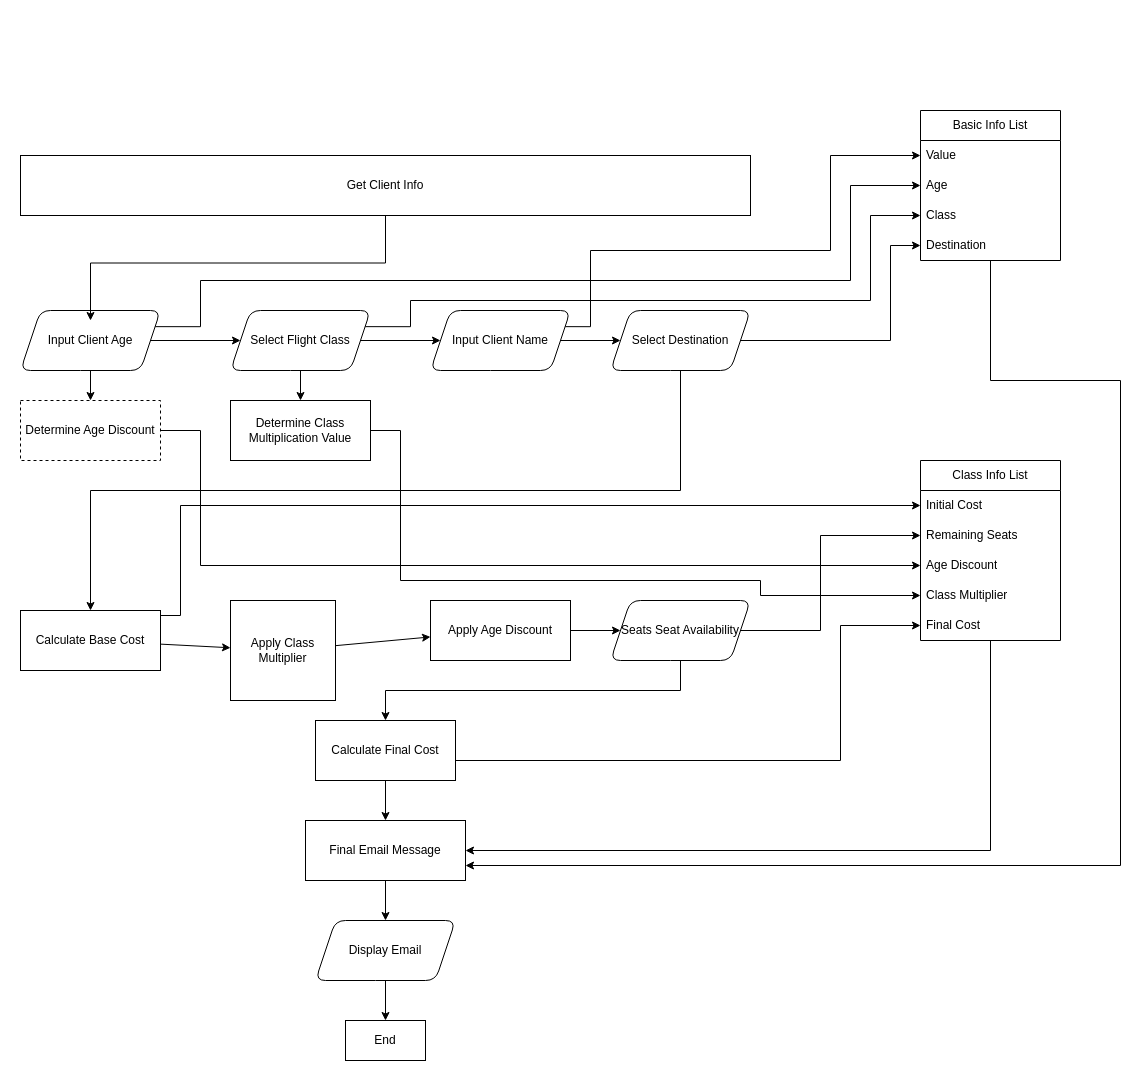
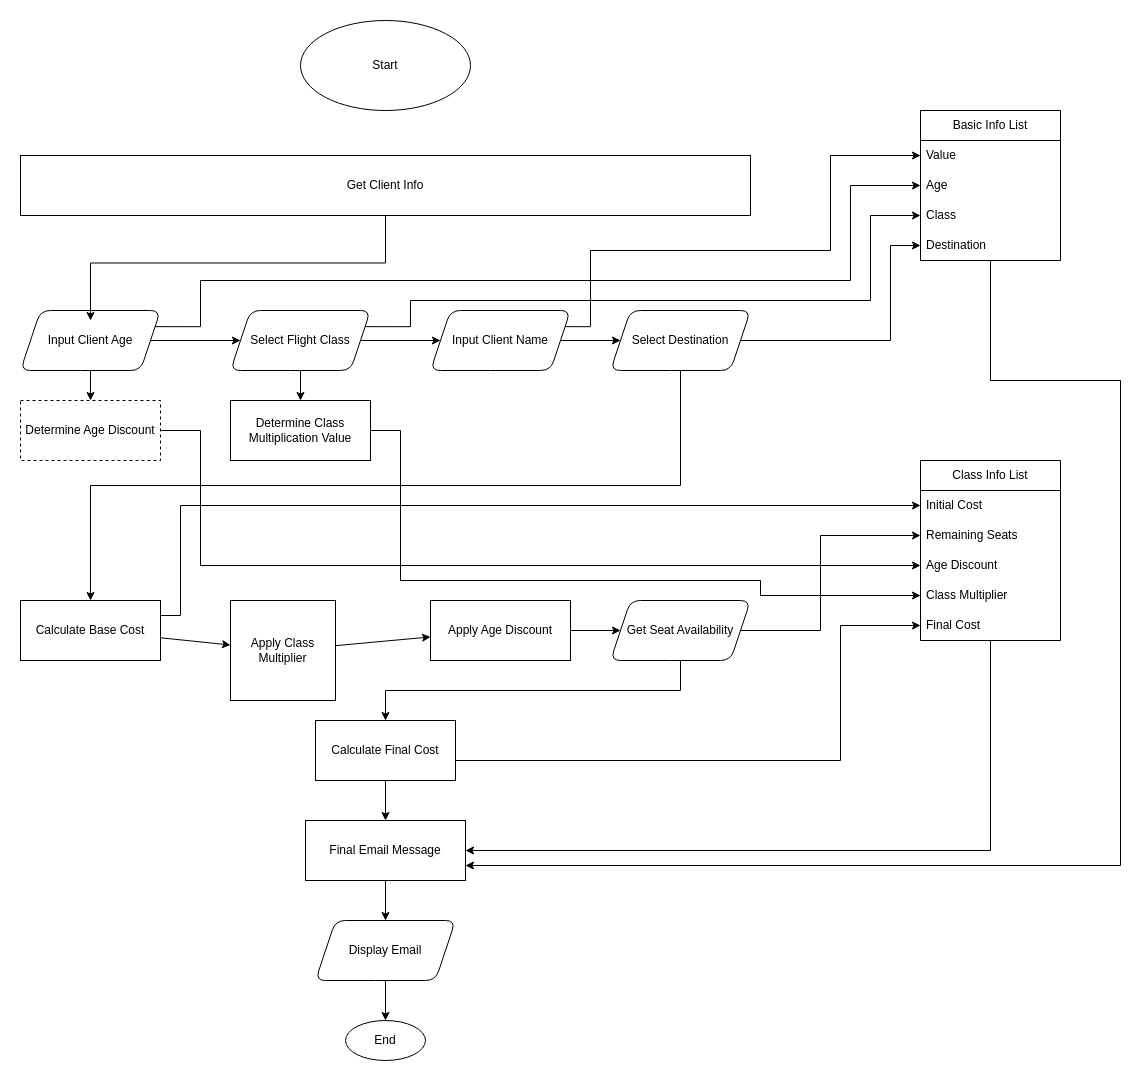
none -> (386, 66)
(681, 631) -> (681, 631)
(91, 641) -> (91, 631)
(386, 1041) -> (386, 1041)
